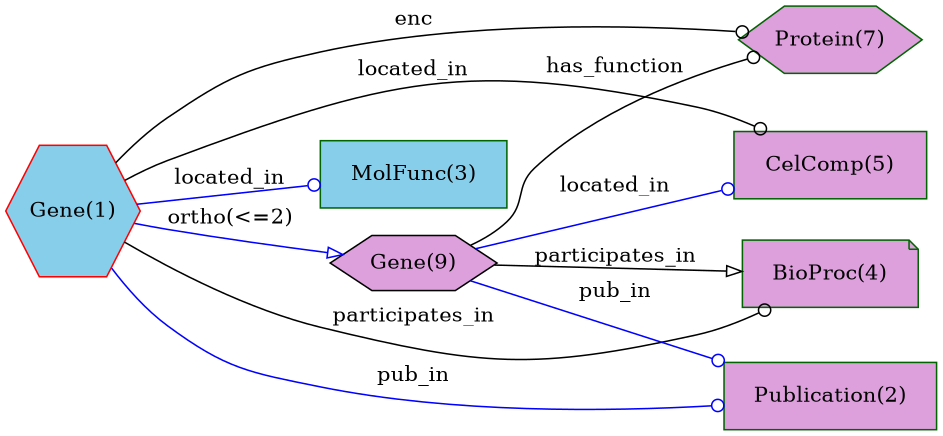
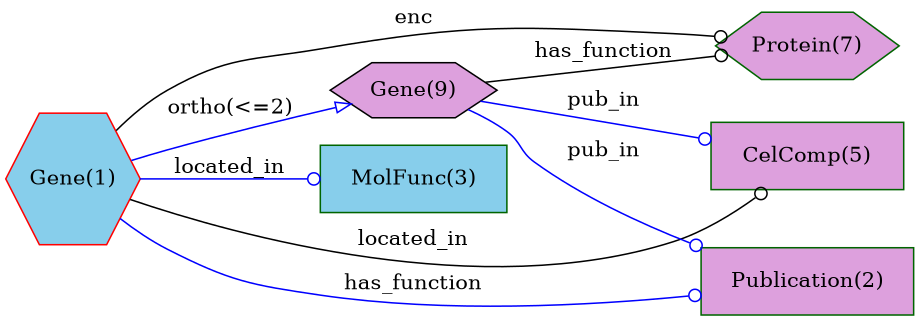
(615, 186) -> (604, 100)
(830, 274) -> none
(414, 375) -> (414, 284)
